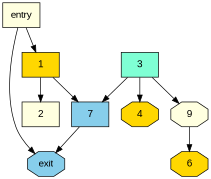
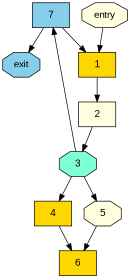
(21, 15) -> (105, 15)
(140, 65) -> (78, 164)
(63, 87) -> (72, 37)
(10, 90) -> none
(140, 114) -> (53, 214)
(189, 114) -> (103, 214)
none -> (89, 136)
(189, 164) -> (78, 263)
none -> (64, 235)
